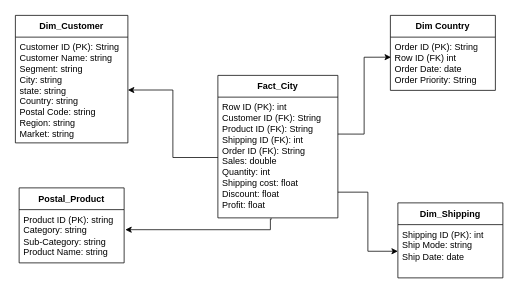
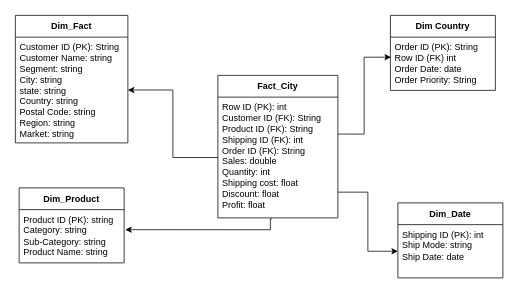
(72, 27) -> (72, 27)
(72, 199) -> (72, 199)
(450, 214) -> (450, 214)
